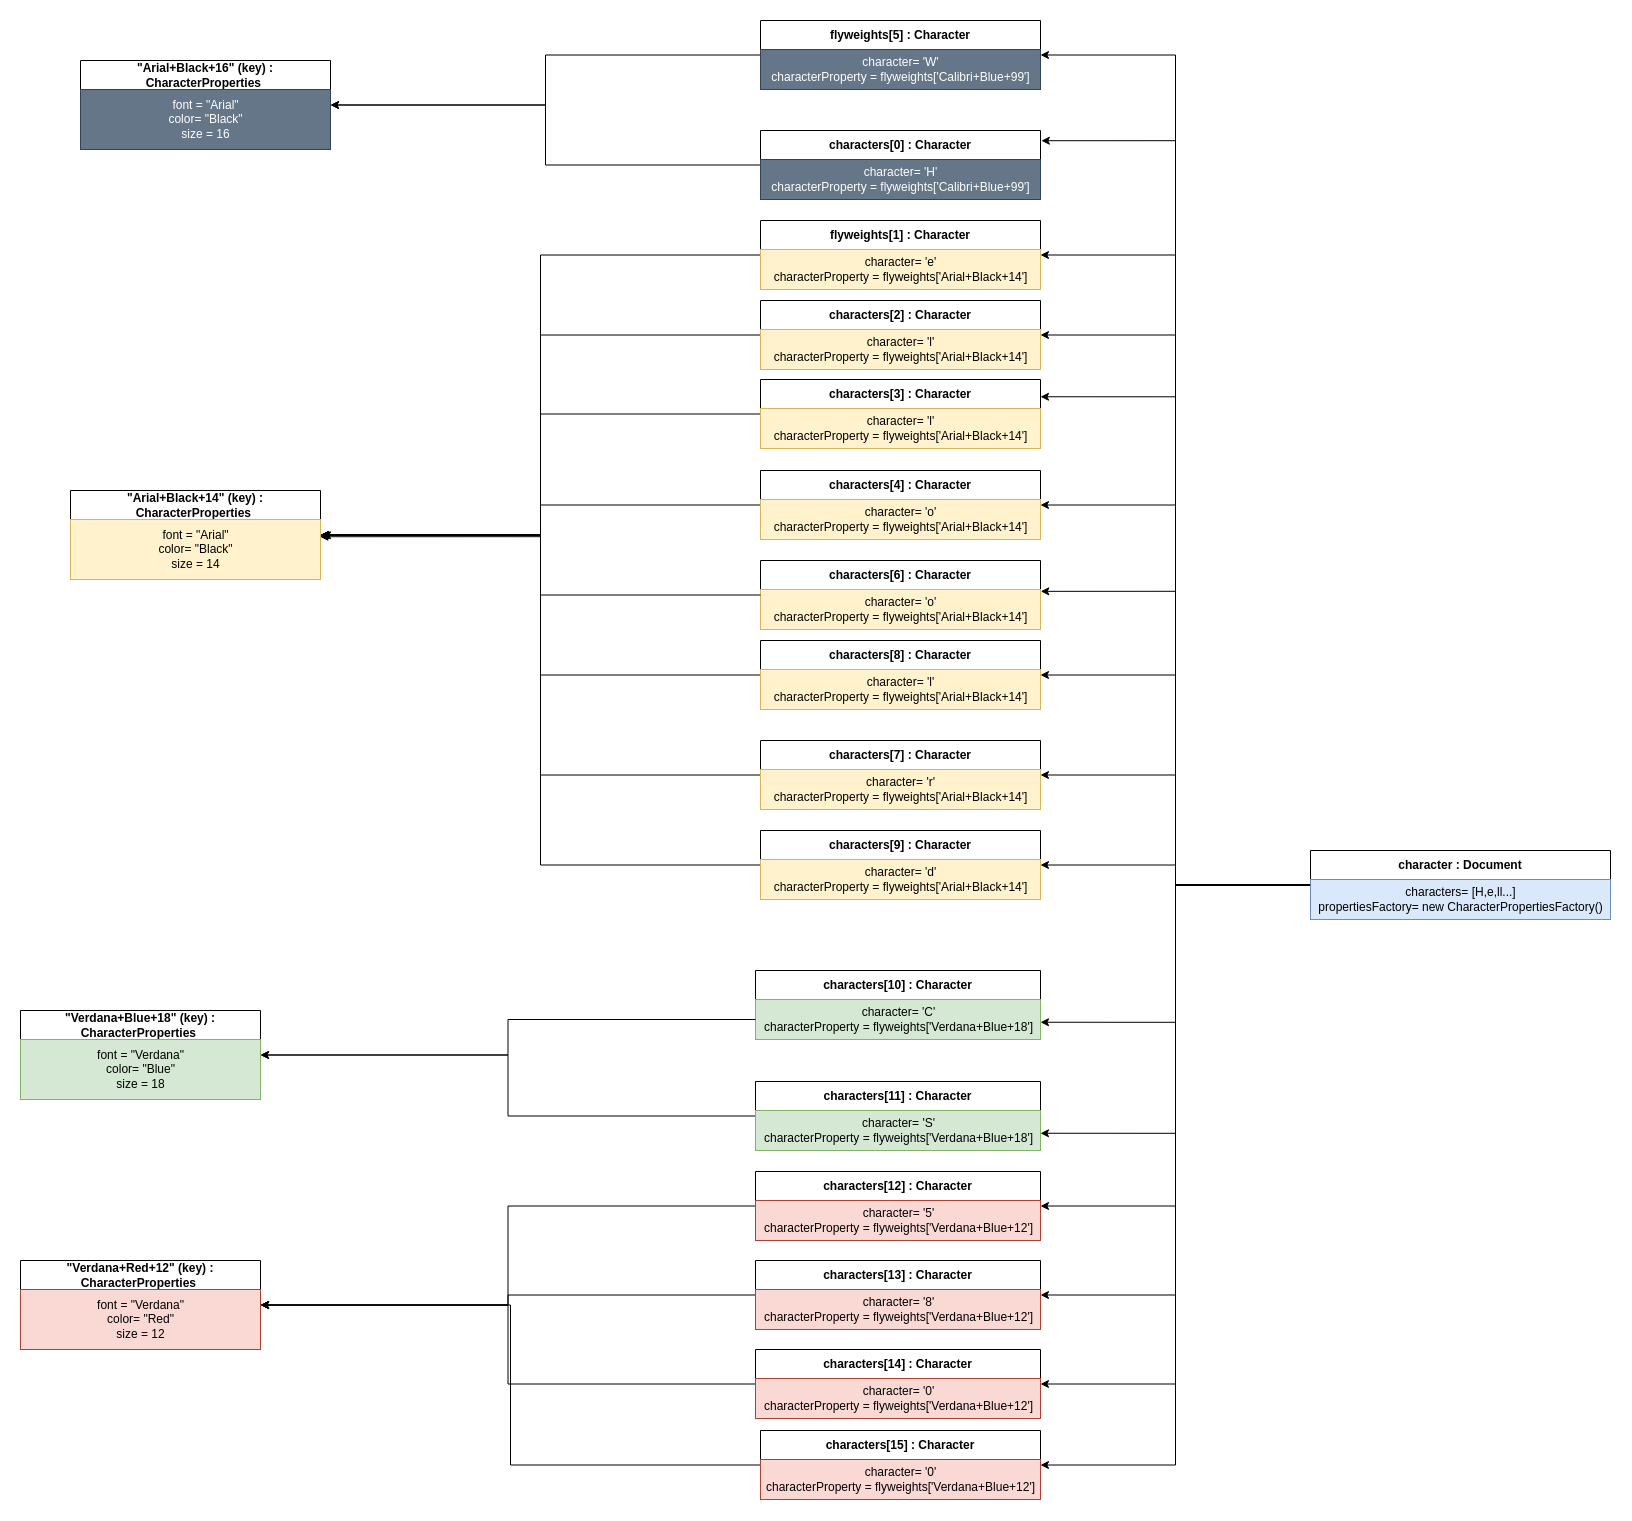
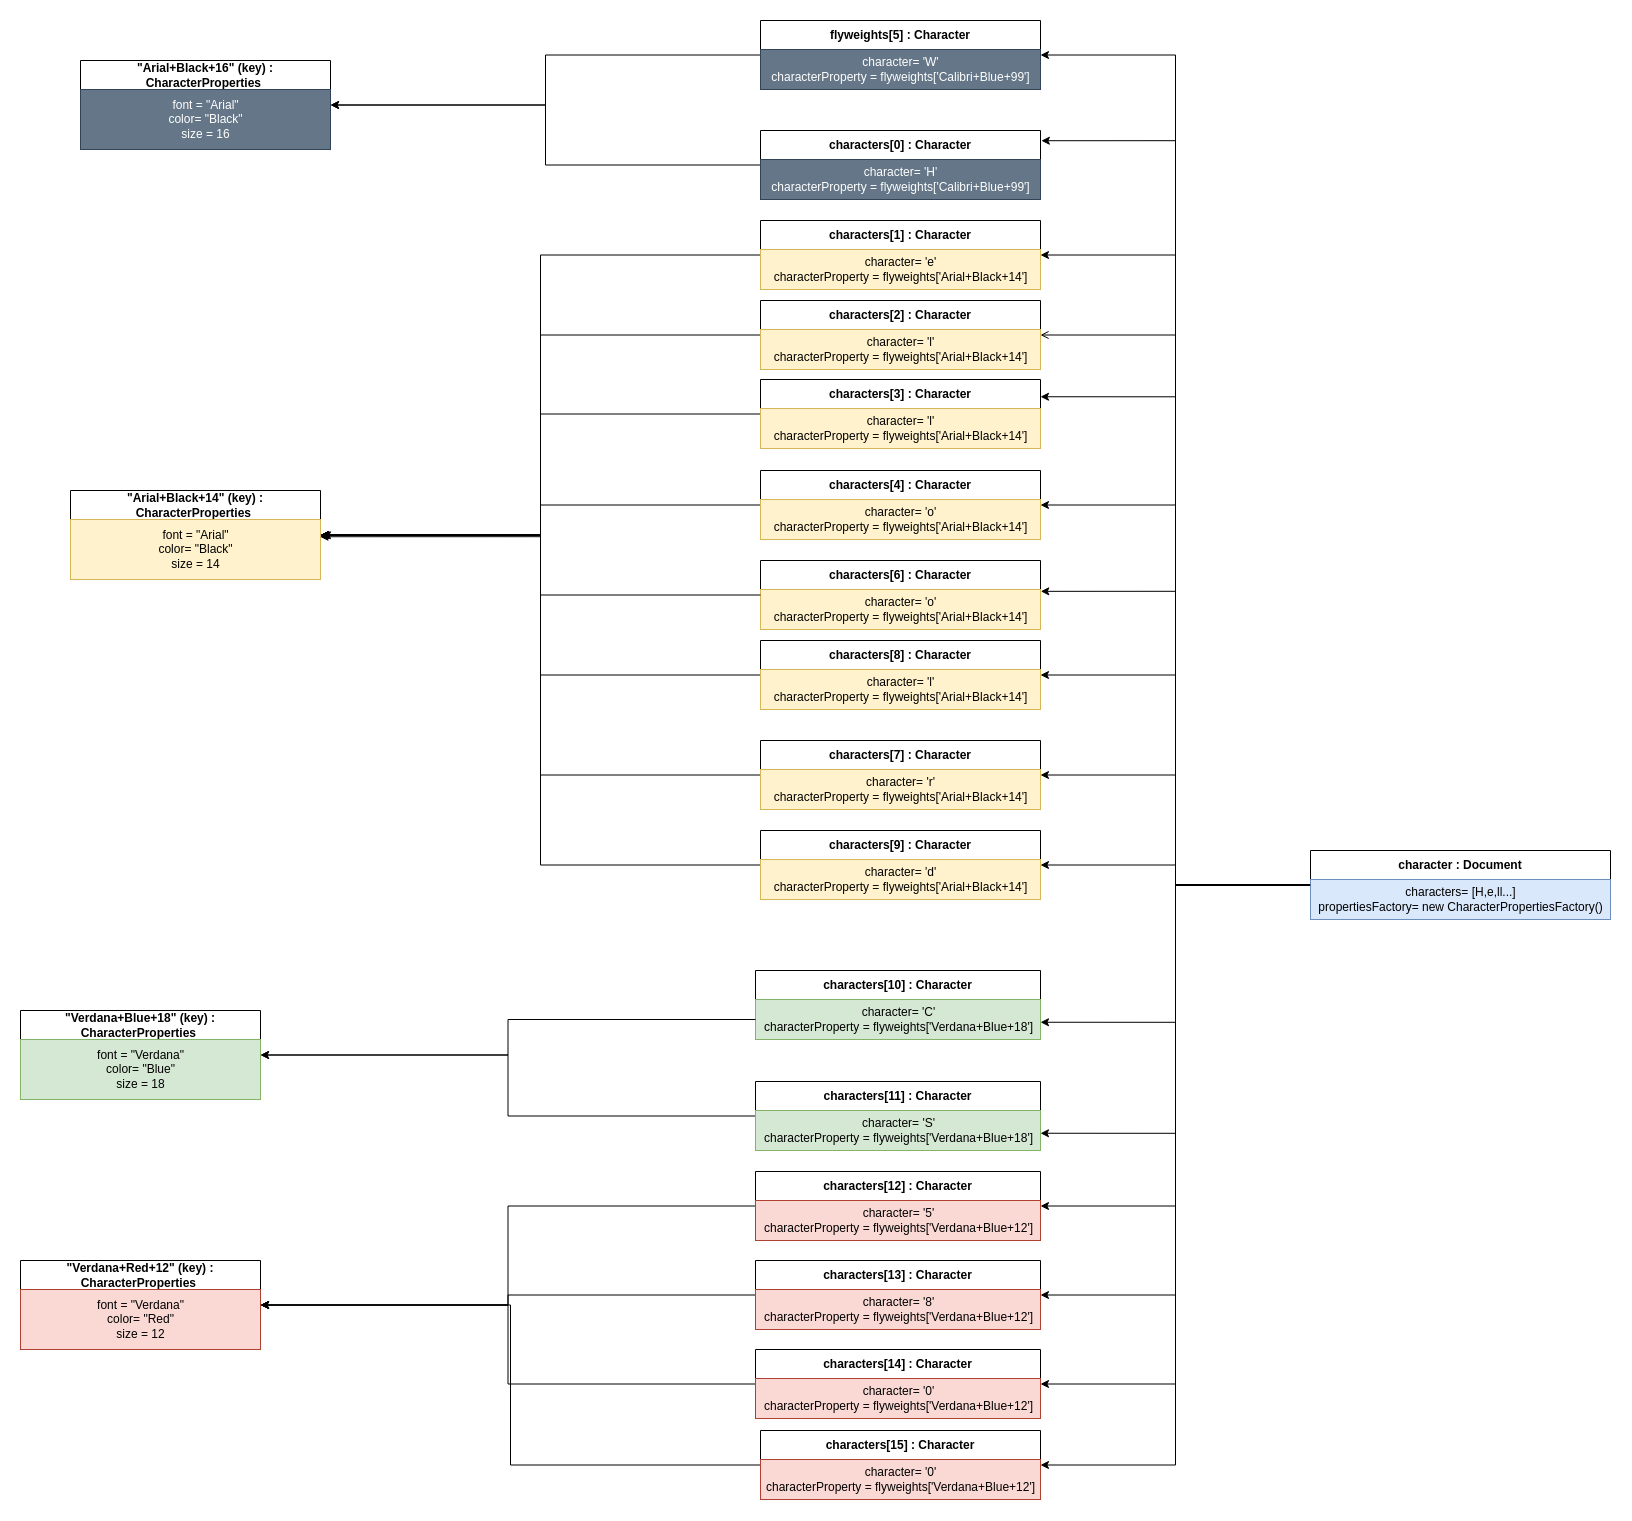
(901, 236) -> (901, 236)
(1049, 335) -> (1047, 335)
